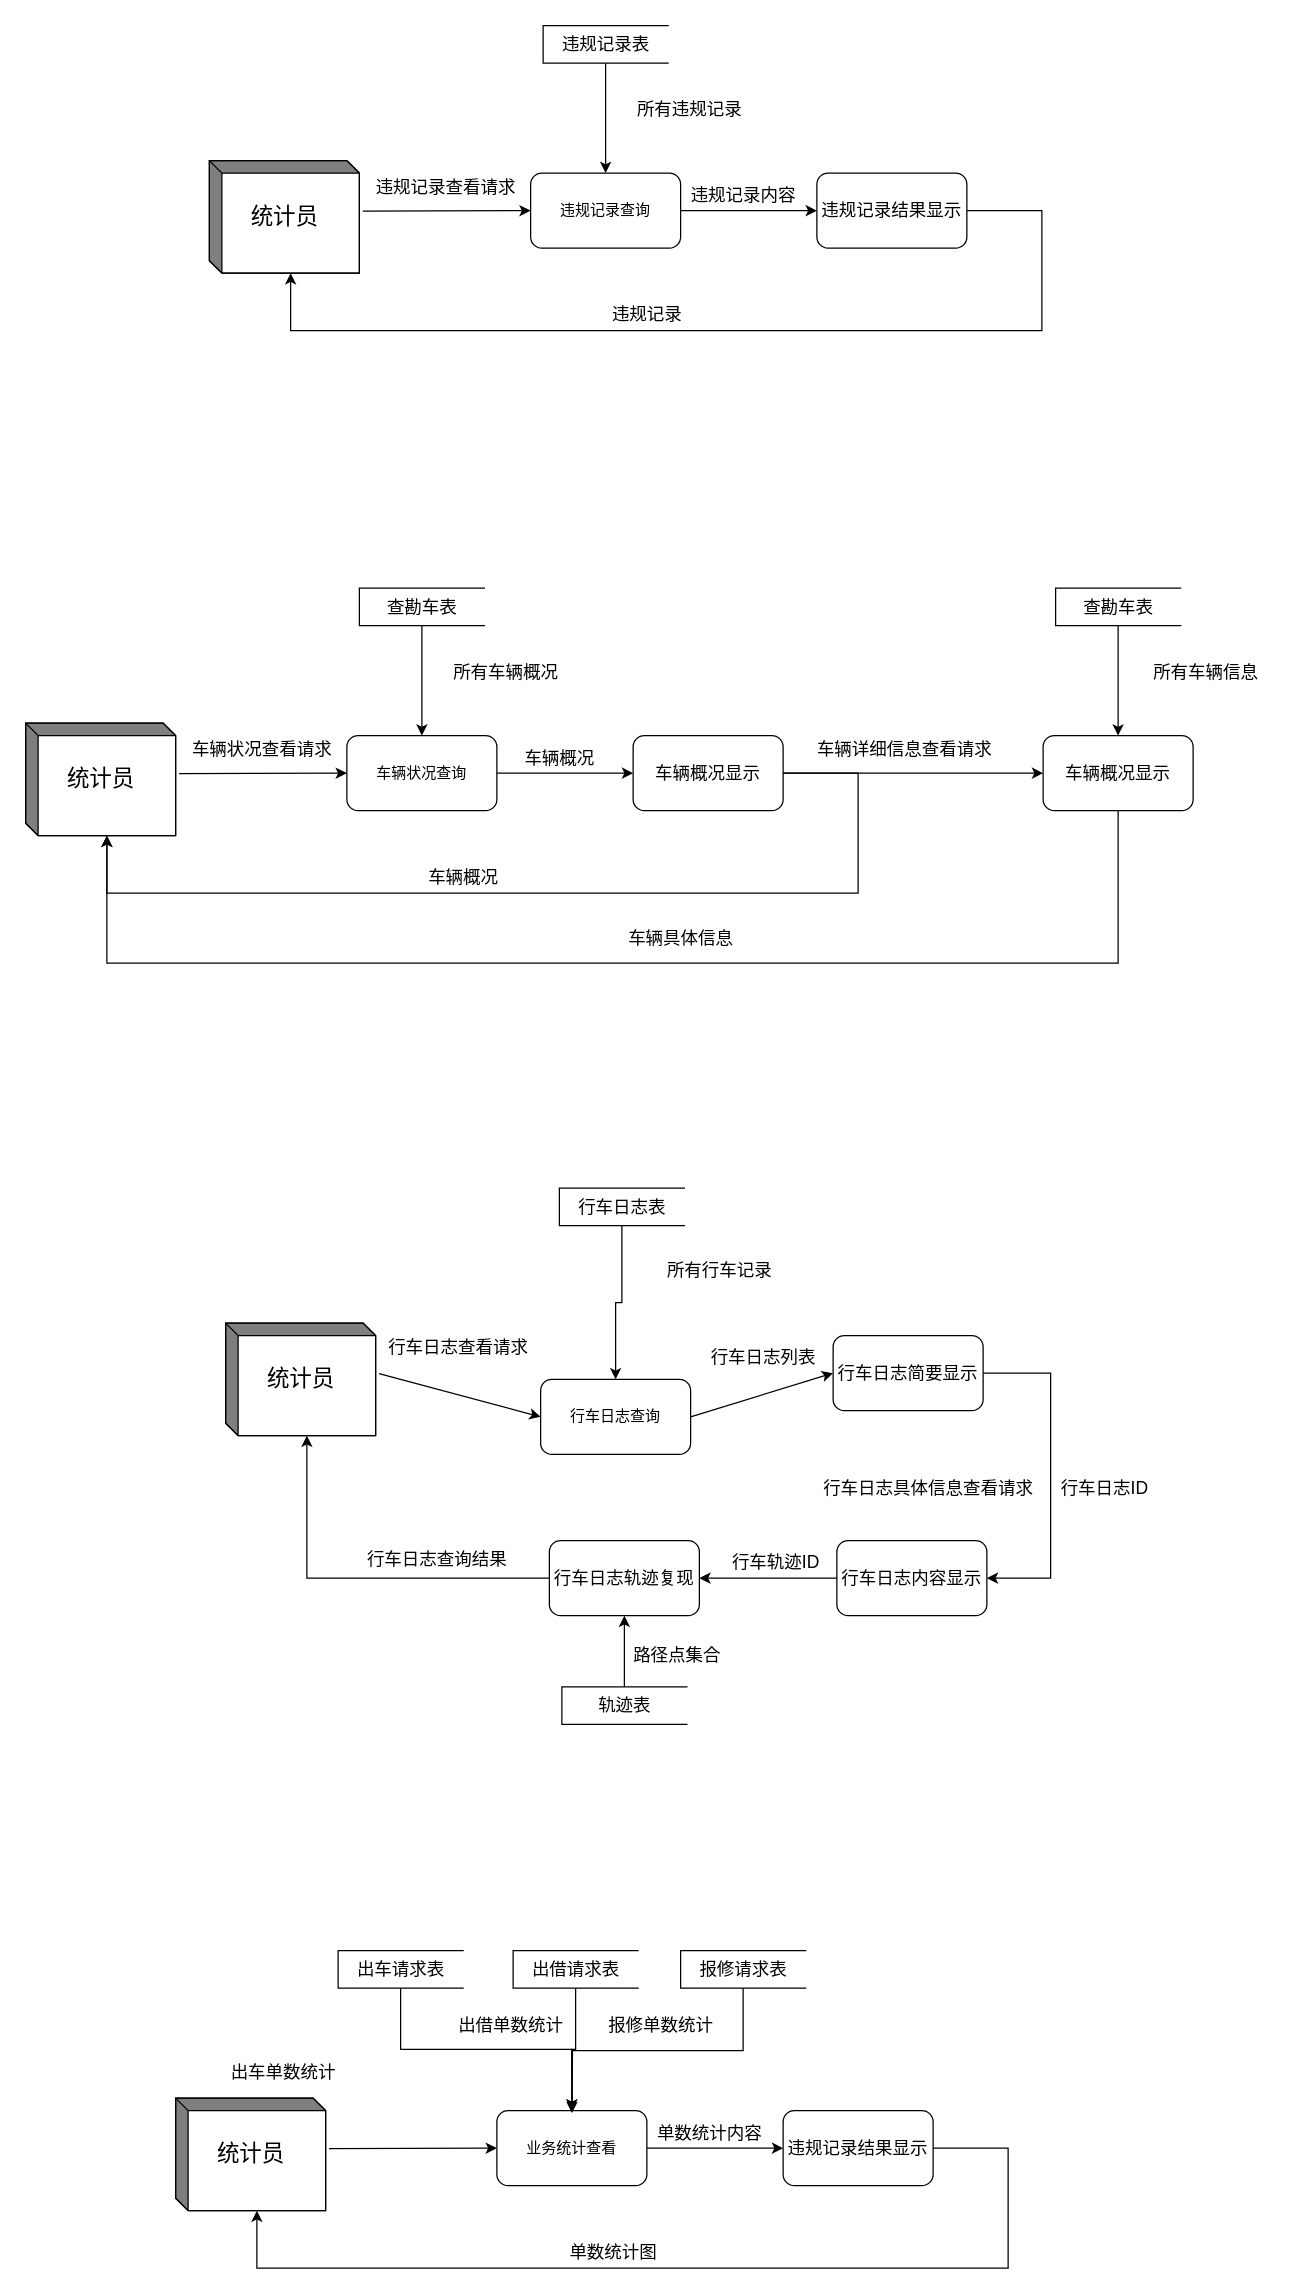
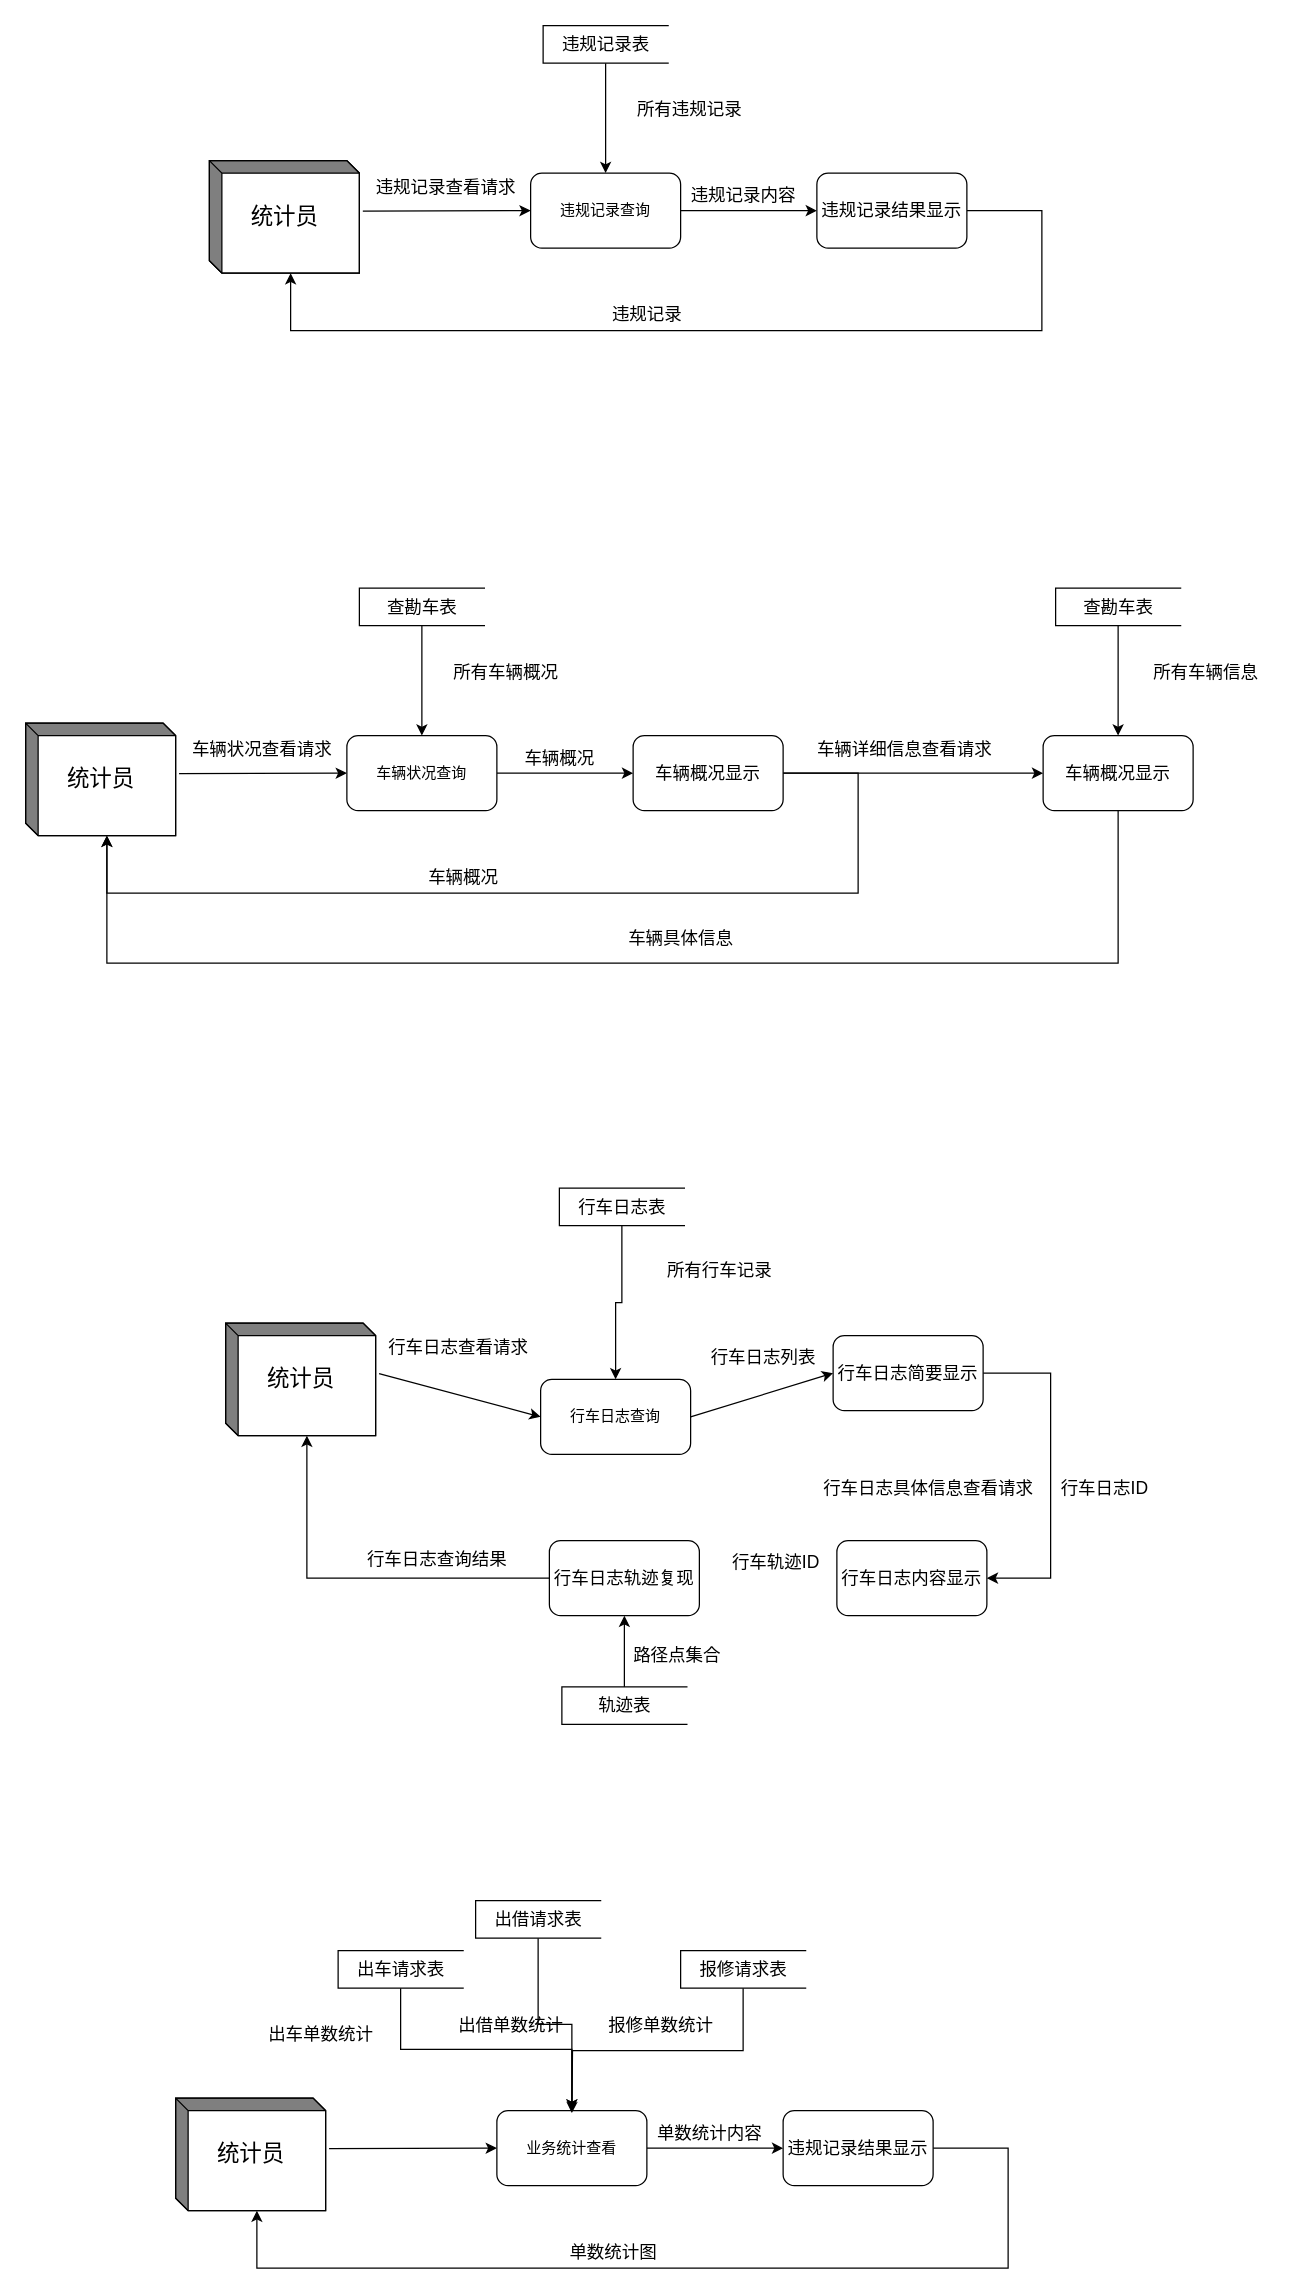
(773, 1578) -> none
(576, 1969) -> (538, 1919)
(283, 2072) -> (321, 2034)
